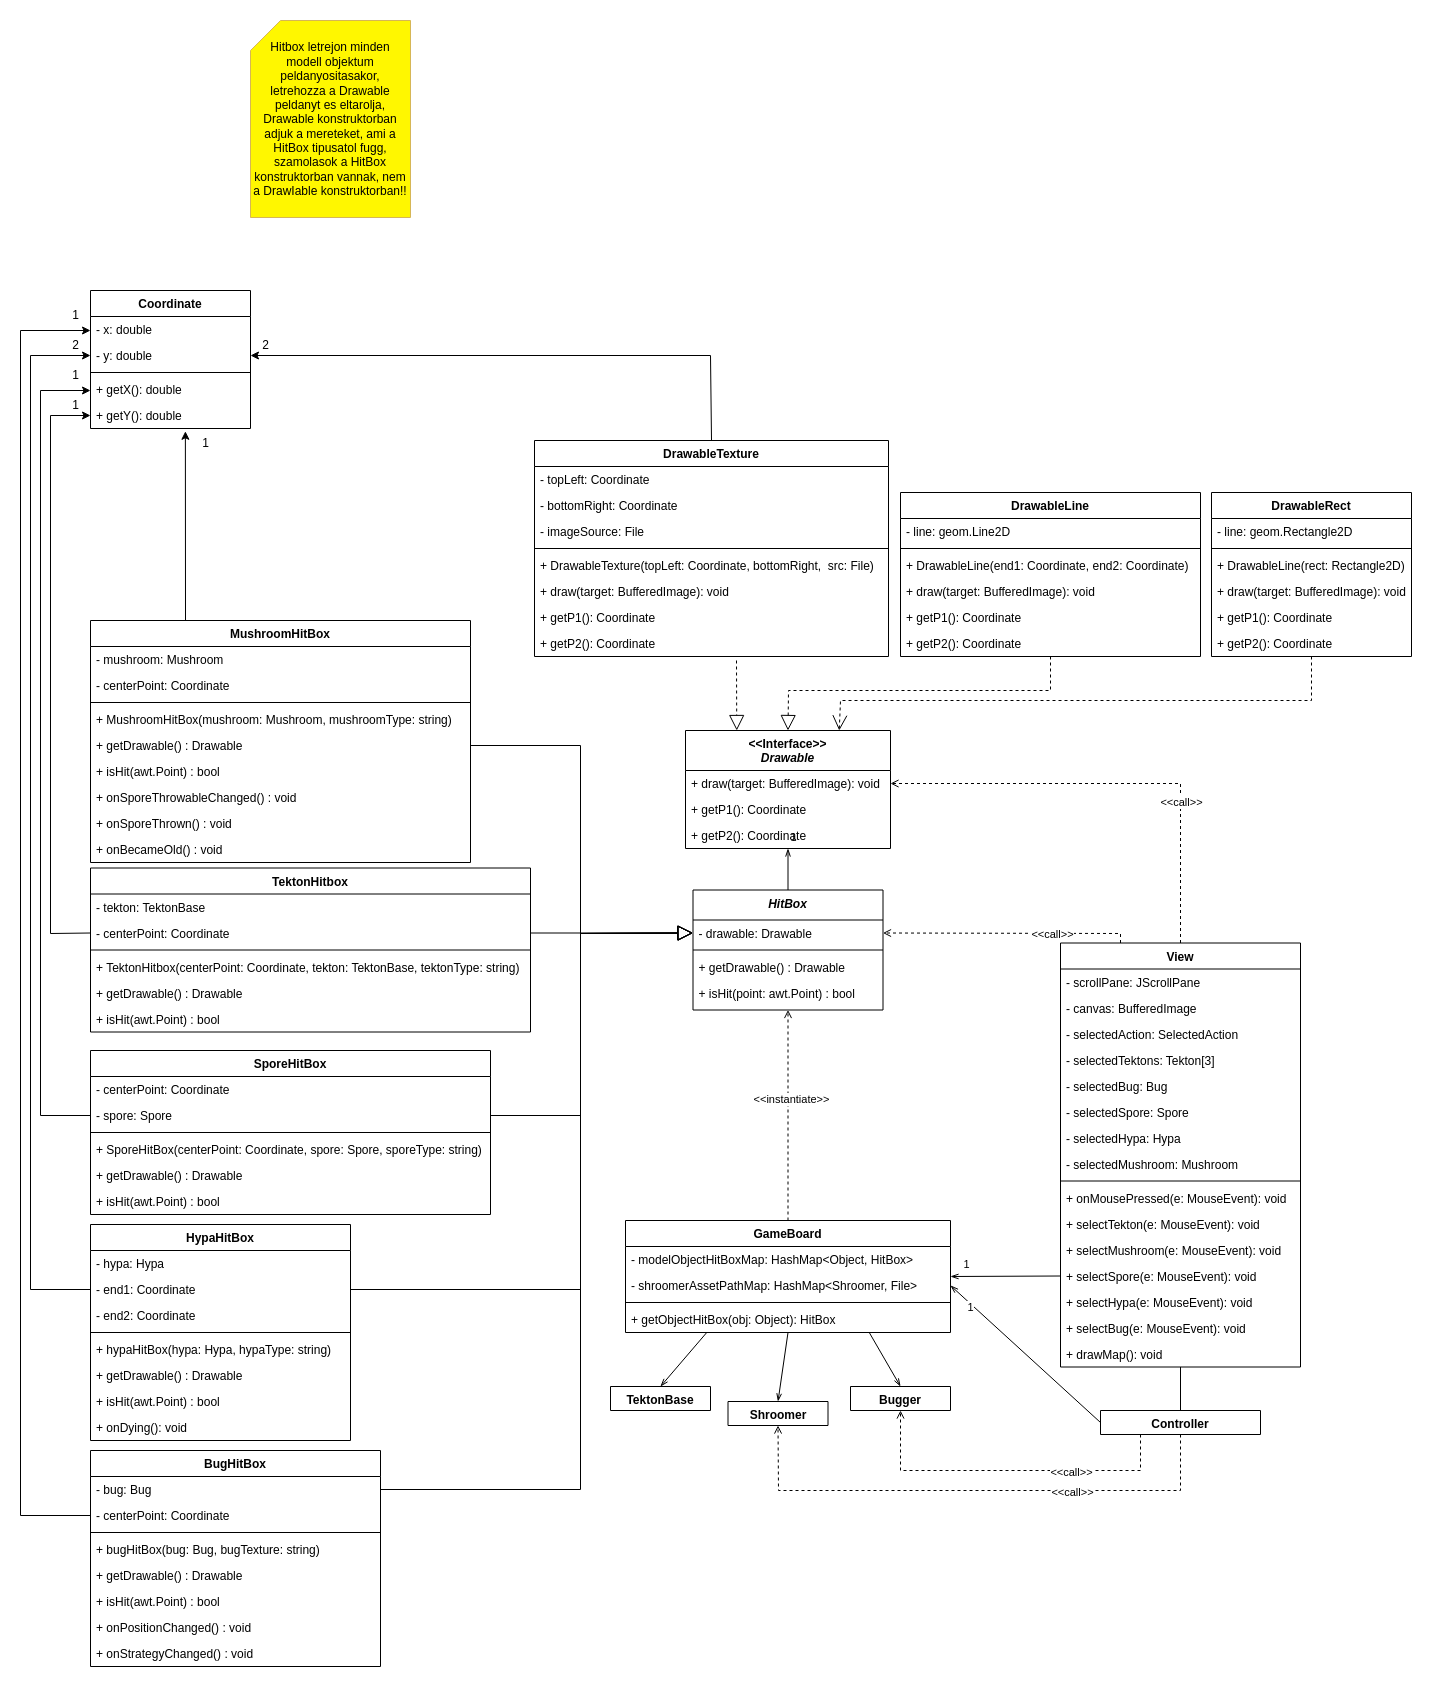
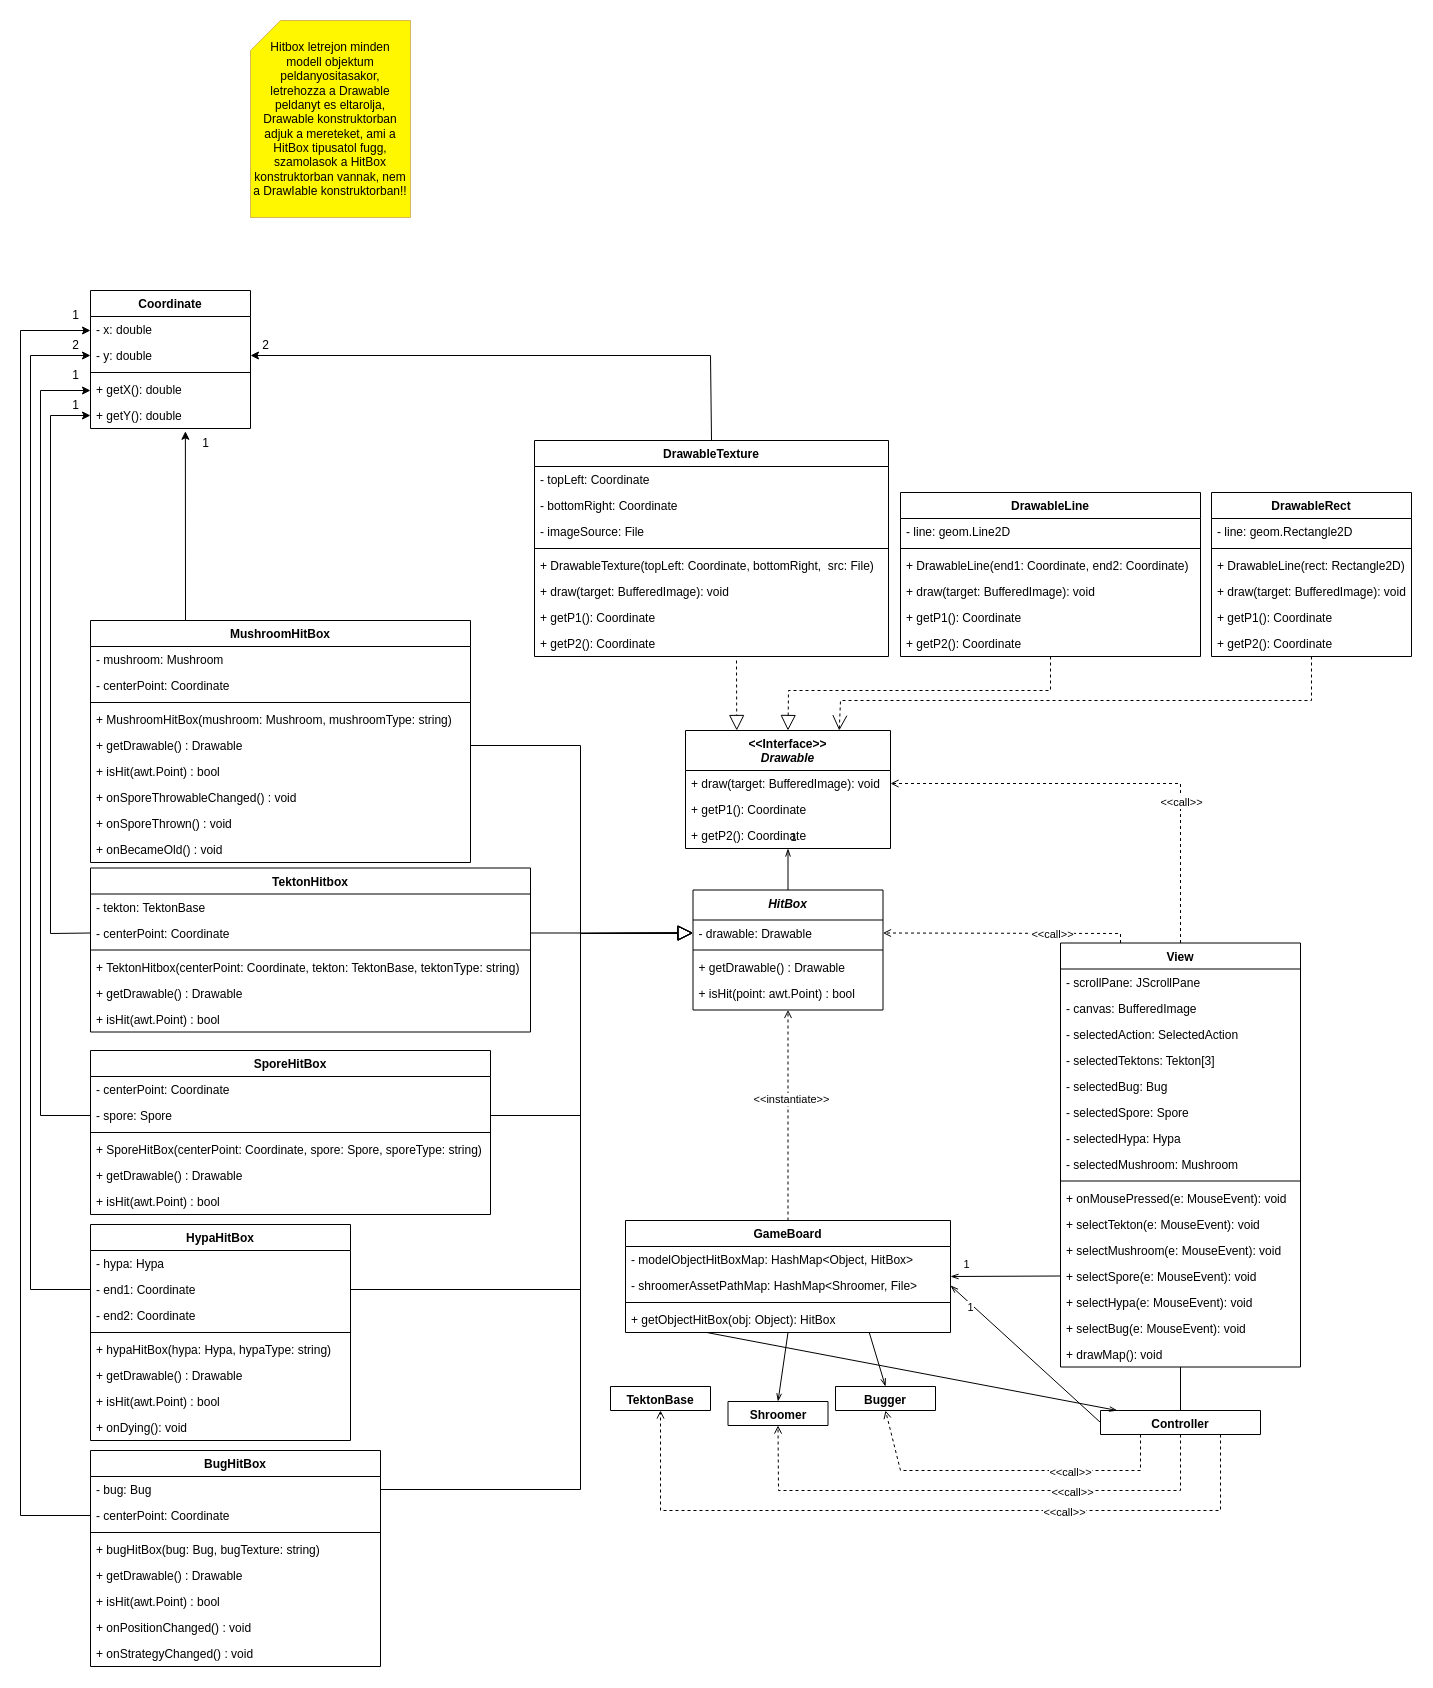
(684, 1359) -> (913, 1372)
(901, 1399) -> (886, 1399)
none -> (930, 1511)
